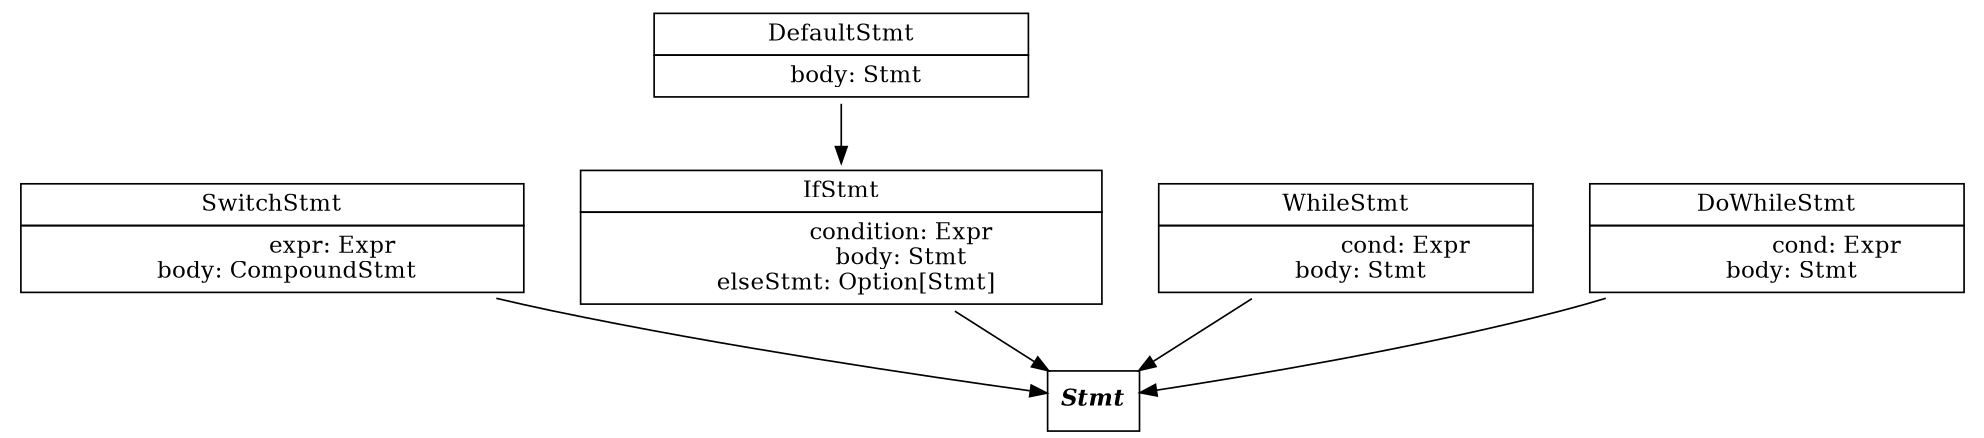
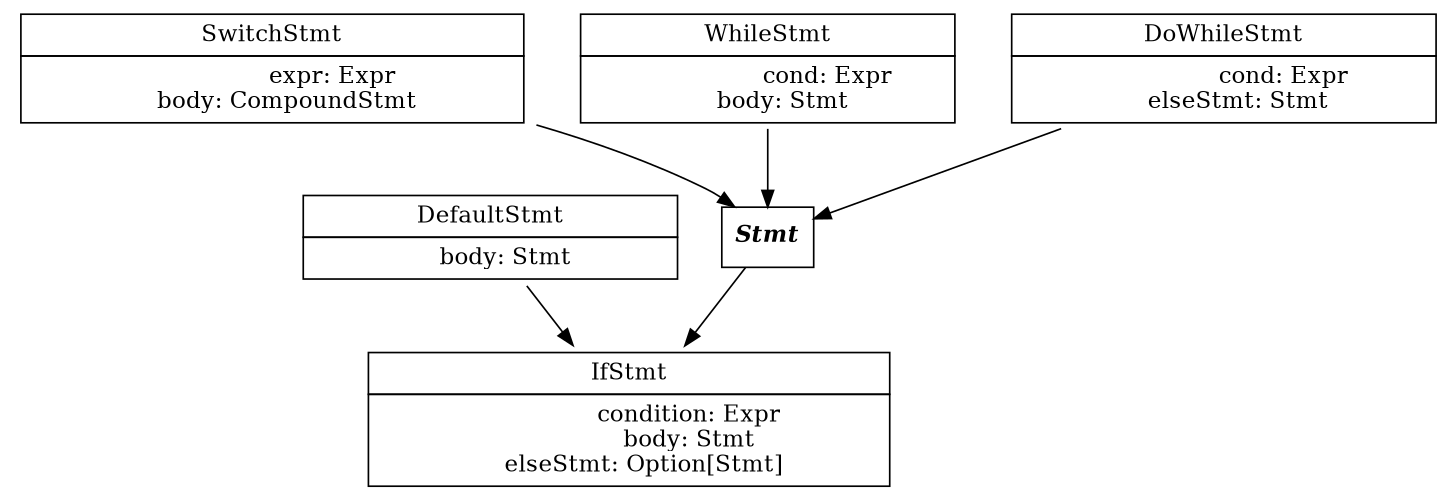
(1777, 271) -> (1224, 101)
(995, 336) -> (720, 300)
